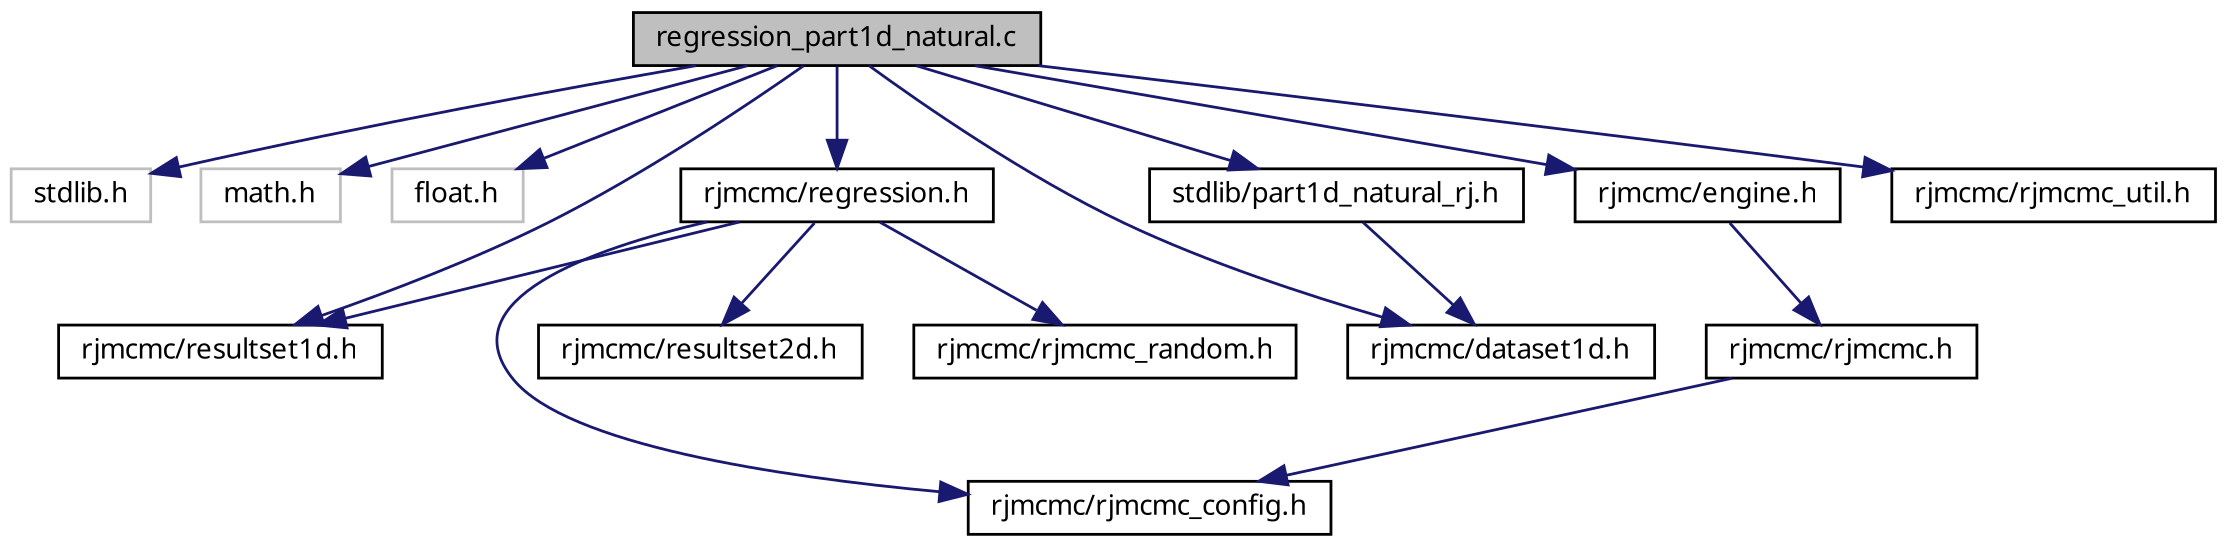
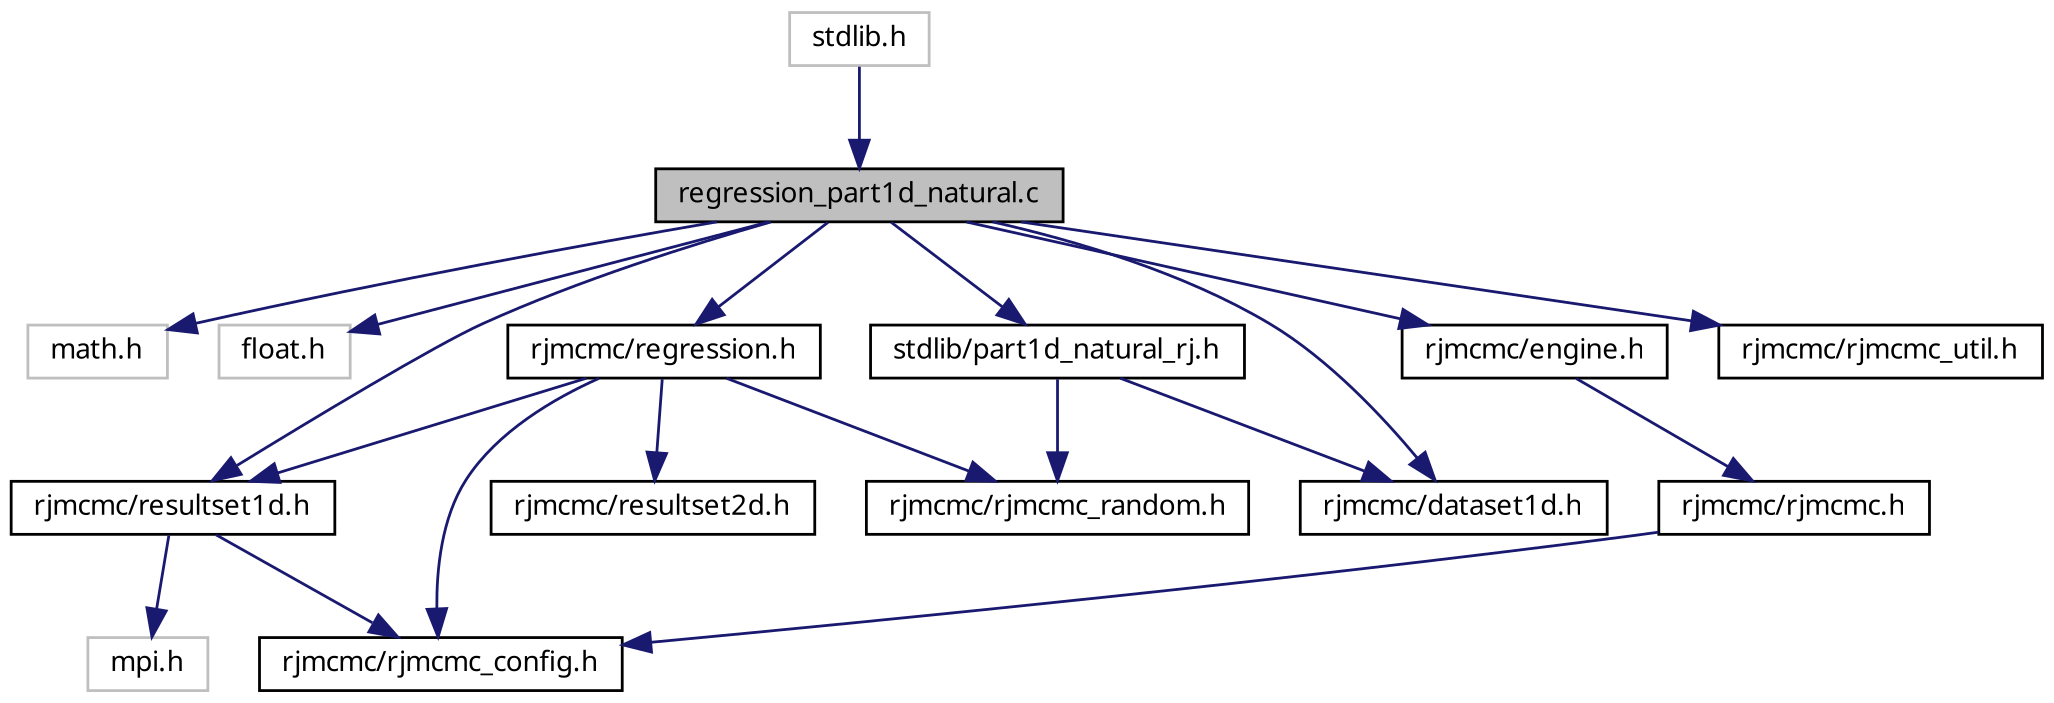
(437, 113) -> (859, 103)
none -> (1058, 416)
none -> (294, 579)
none -> (148, 664)
